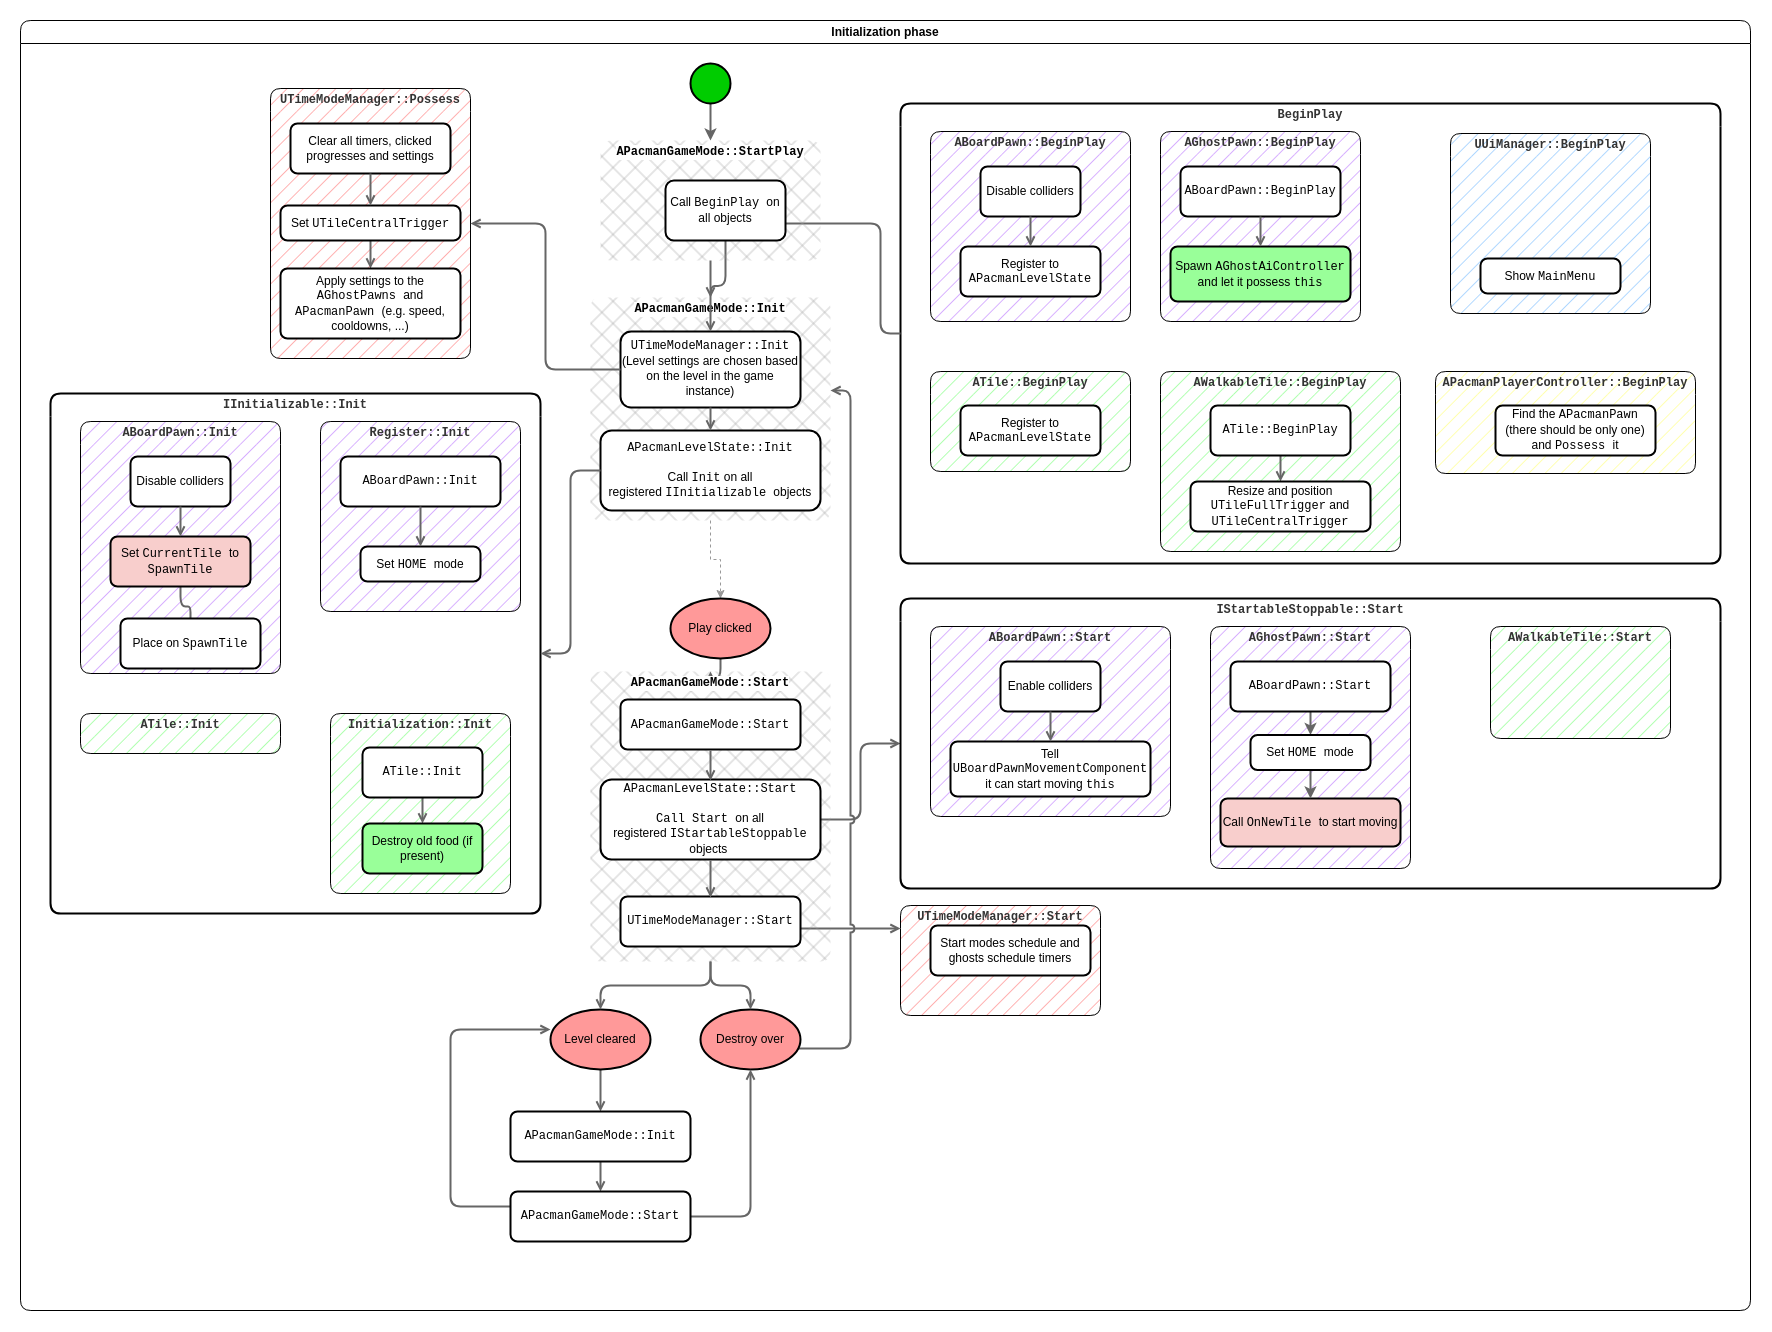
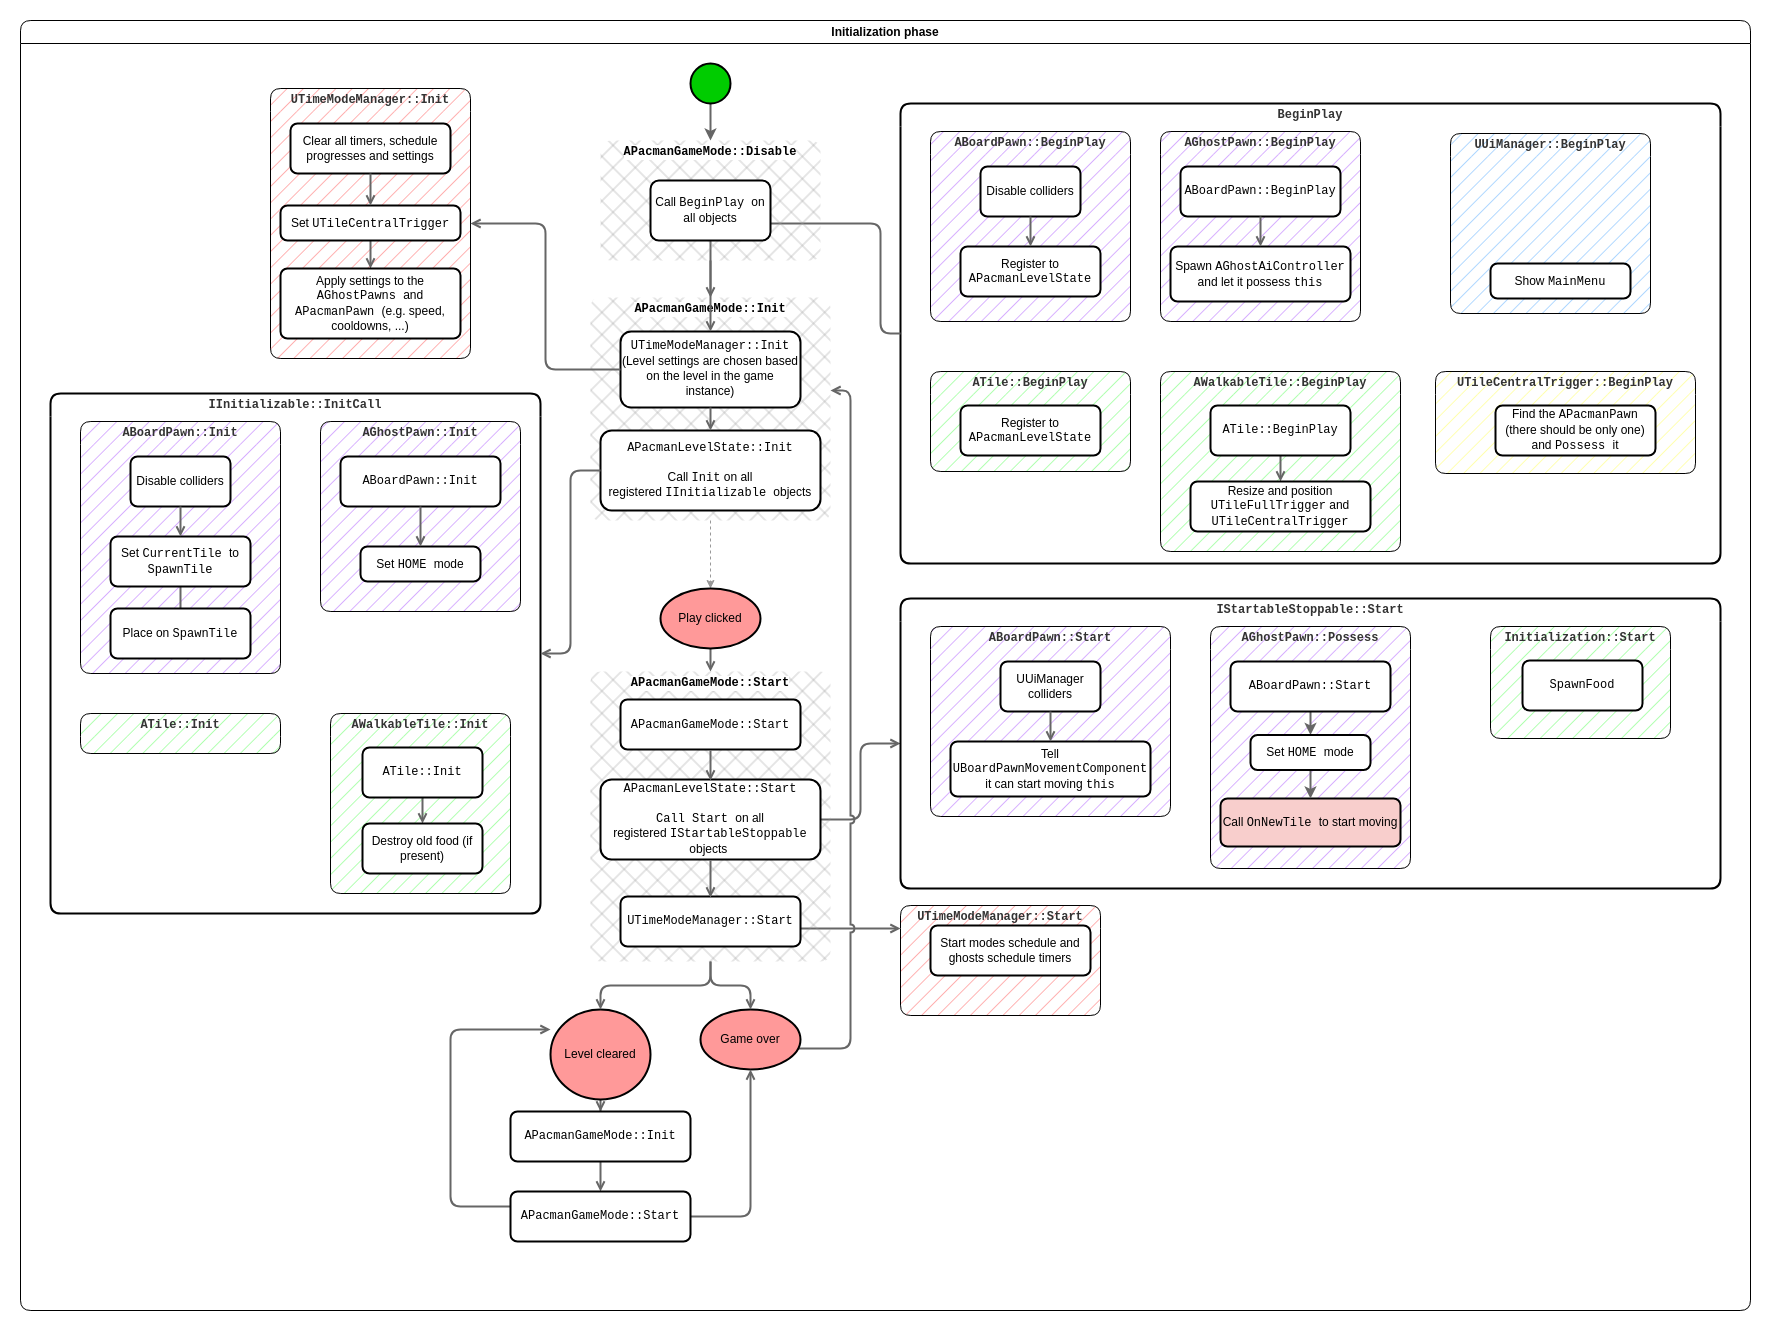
(371, 101) -> (371, 101)
(371, 149) -> (371, 149)
(711, 153) -> (711, 153)
(726, 211) -> (711, 211)
(1261, 274) -> (1261, 274)
(1551, 276) -> (1561, 281)
(1566, 384) -> (1566, 384)
(296, 406) -> (296, 406)
(421, 434) -> (421, 434)
(181, 562) -> (181, 562)
(721, 629) -> (711, 619)
(1311, 639) -> (1311, 639)
(1581, 639) -> (1581, 639)
(191, 644) -> (181, 634)
none -> (1583, 686)
(1051, 687) -> (1051, 687)
(421, 726) -> (421, 726)
(423, 849) -> (423, 849)
(601, 1040) -> (601, 1055)
(751, 1040) -> (751, 1040)
